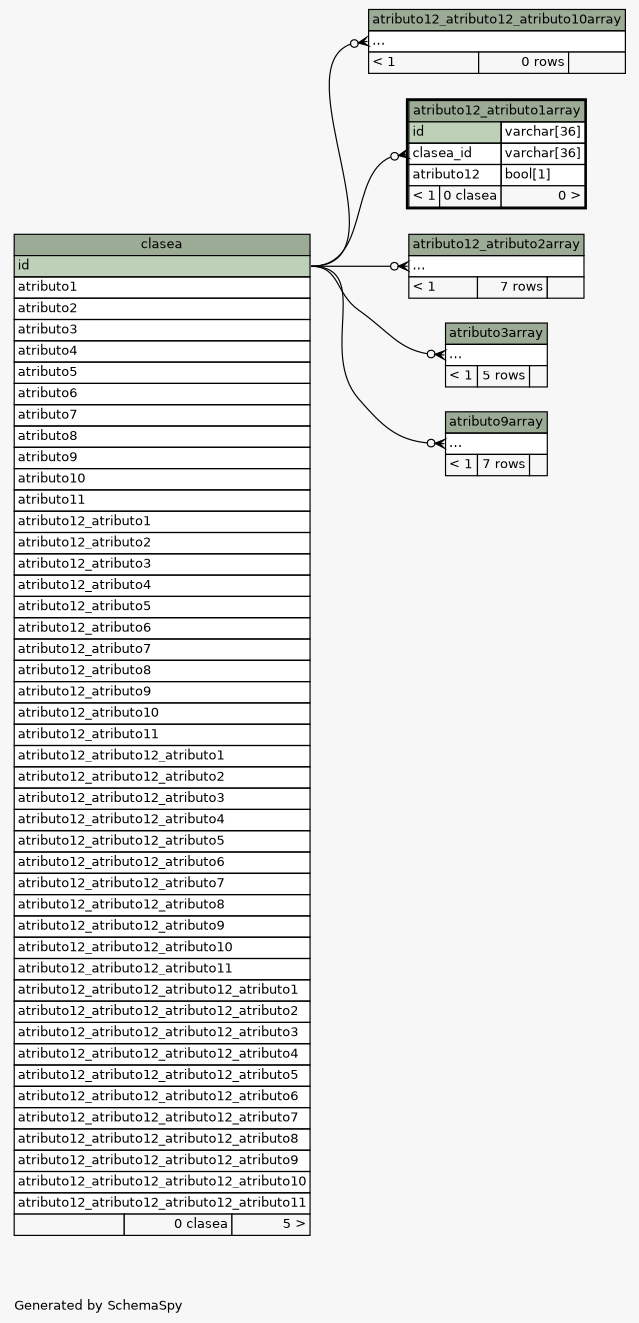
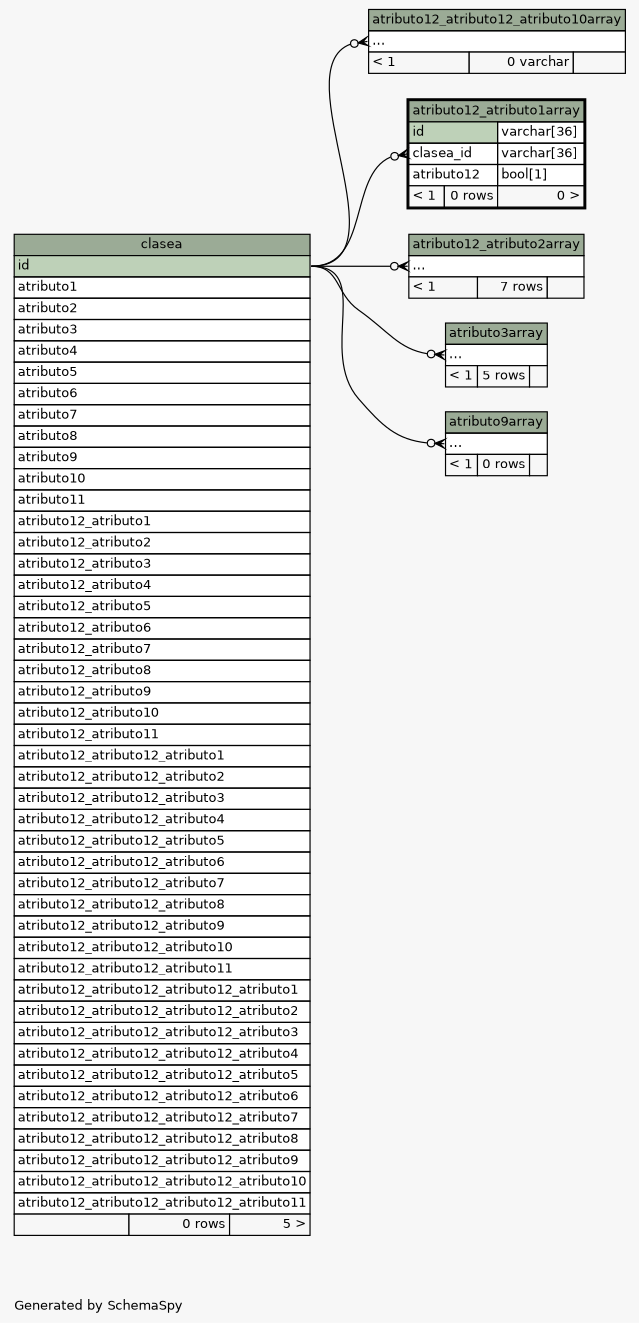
(543, 62) -> (538, 62)
(470, 196) -> (472, 196)
(504, 464) -> (504, 464)
(201, 1224) -> (204, 1224)
